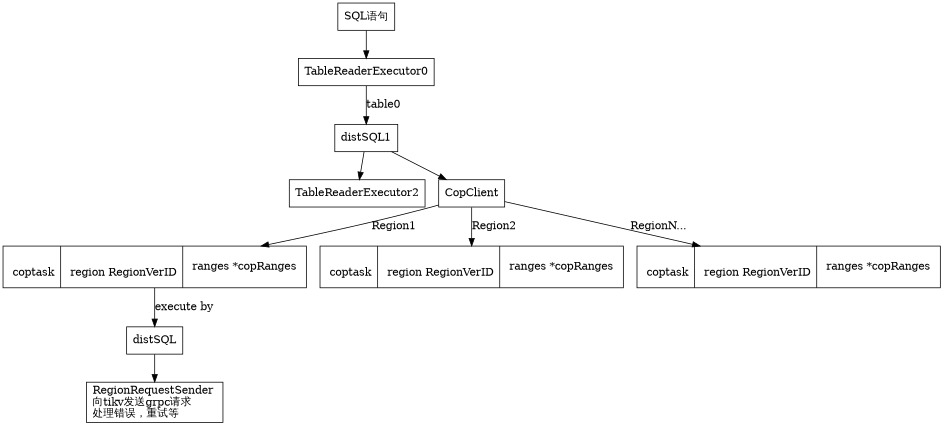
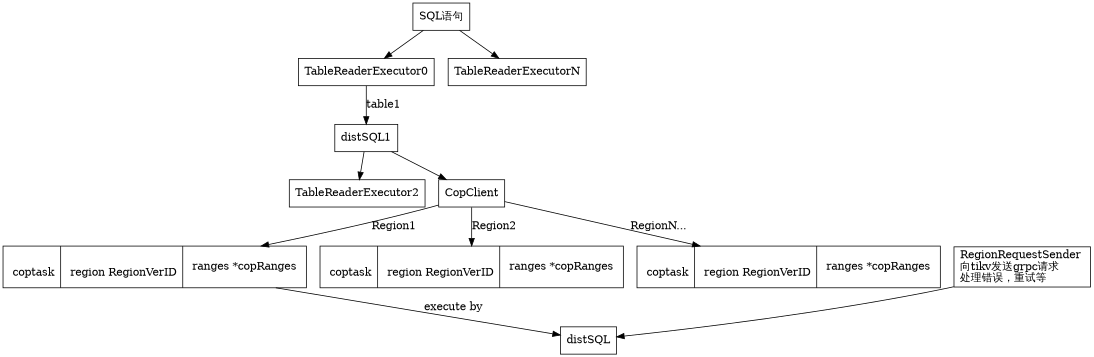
none -> (517, 72)
(384, 105) -> (384, 105)
(155, 364) -> (790, 315)
